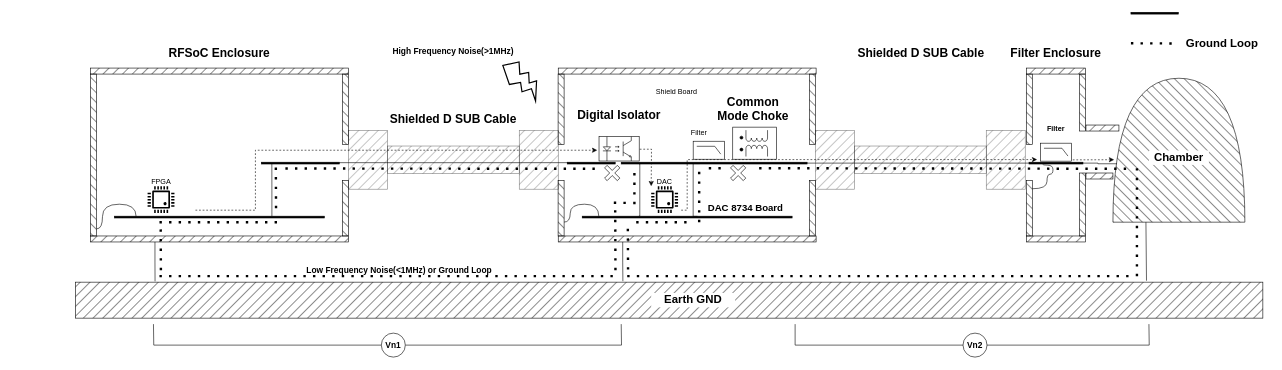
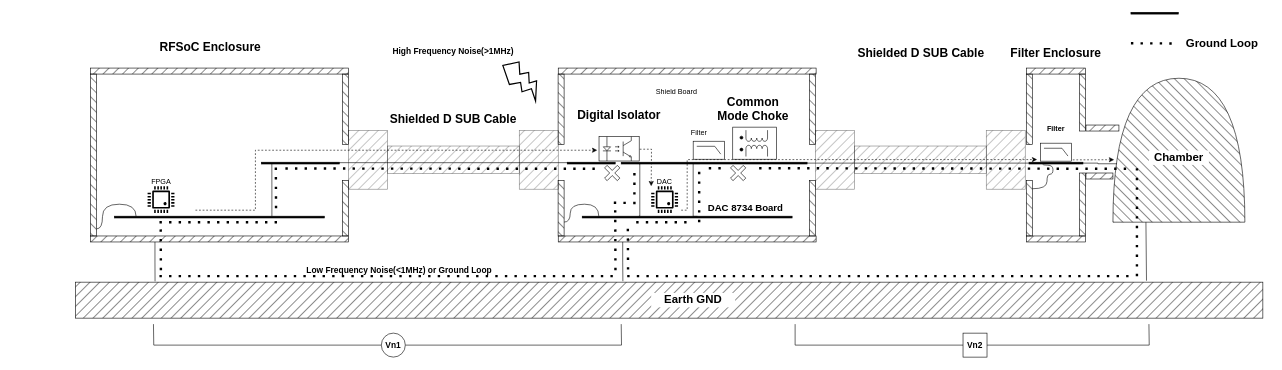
(219, 53) -> (210, 47)
(975, 345) -> (975, 345)
